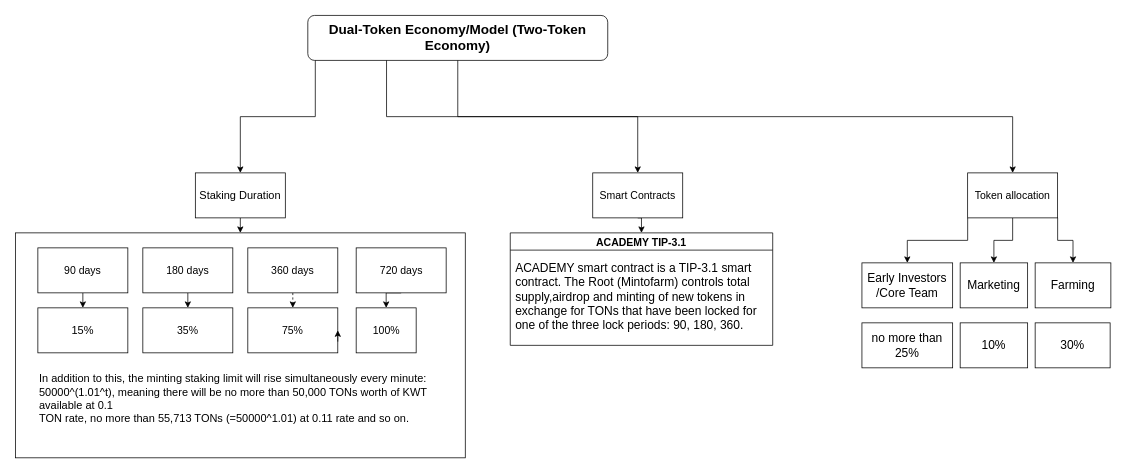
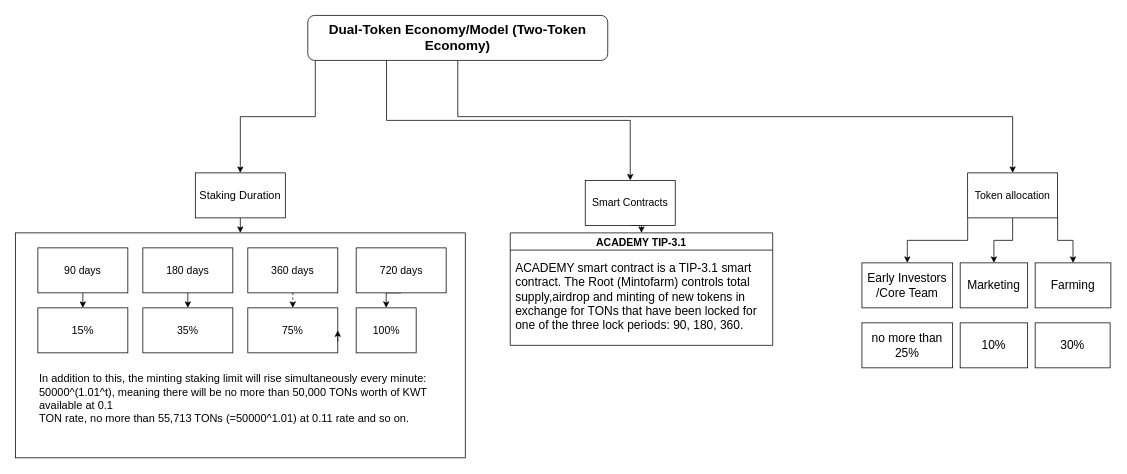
(638, 195) -> (630, 203)
